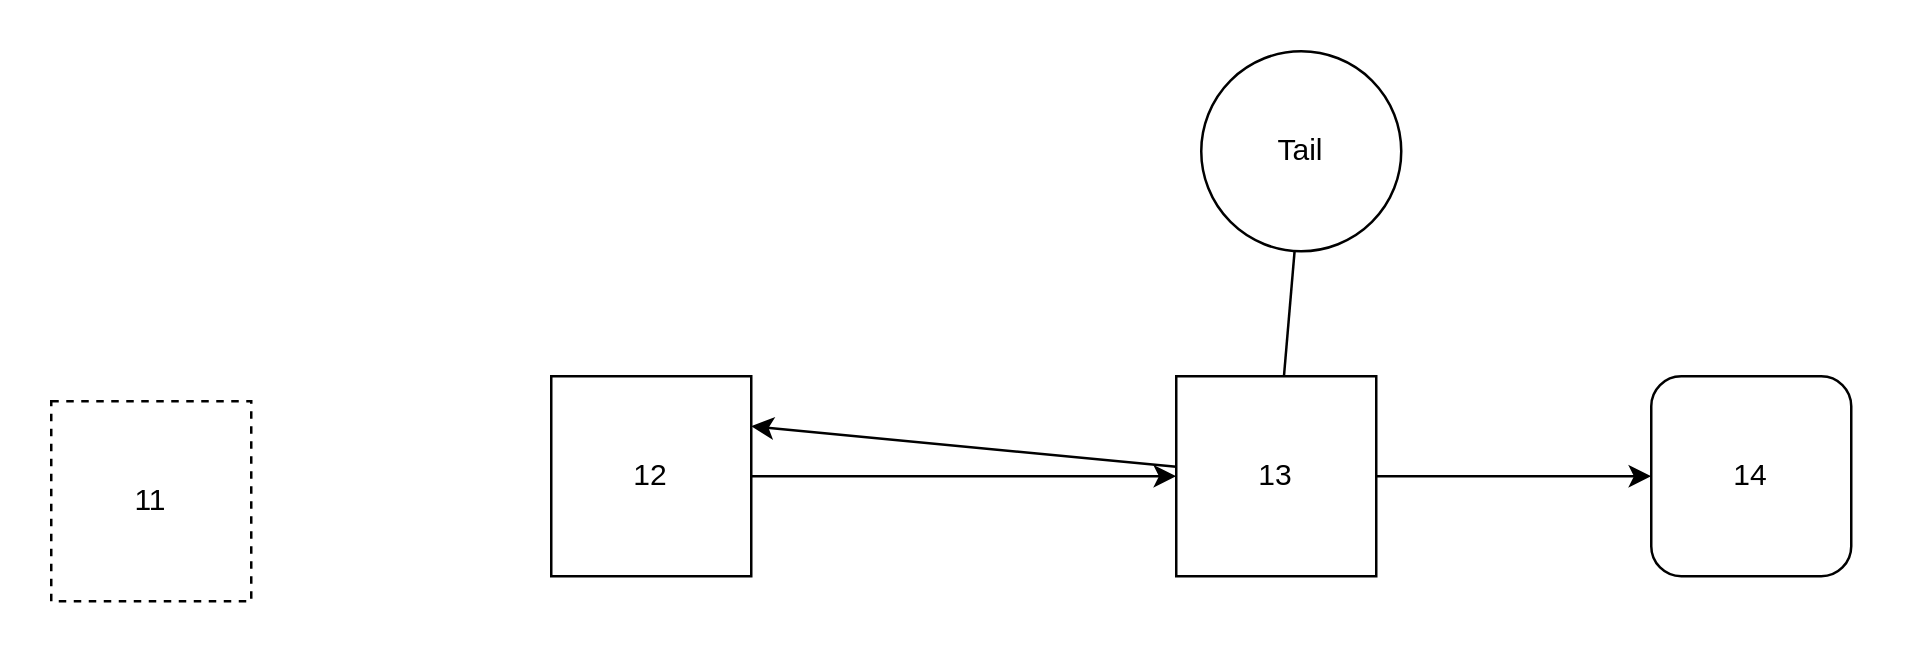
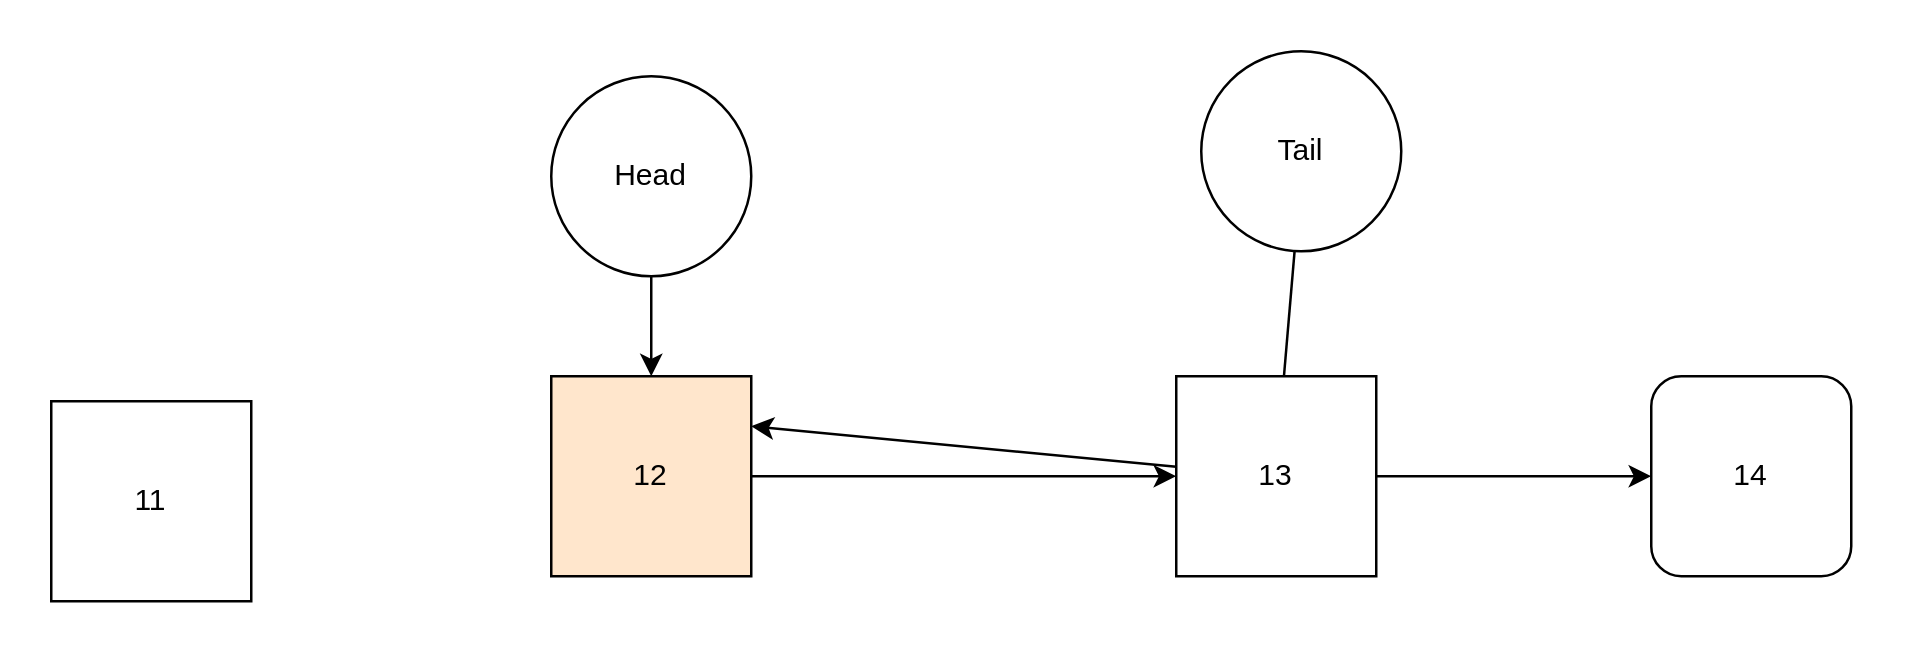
none -> (651, 176)
none -> (651, 318)
(651, 476) -> (651, 476)
(151, 501) -> (151, 501)
